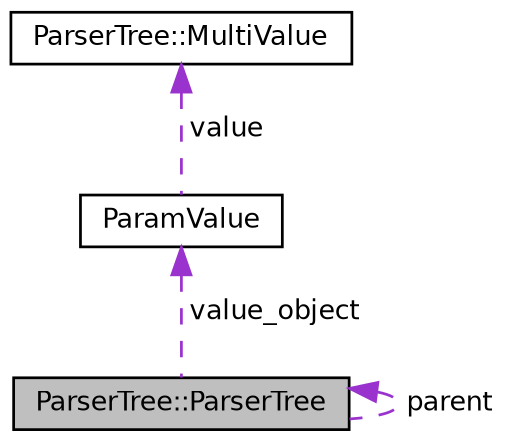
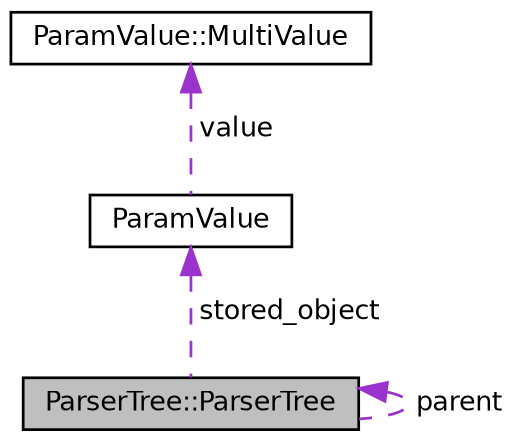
(181, 38) -> (191, 38)
(271, 312) -> (286, 312)
